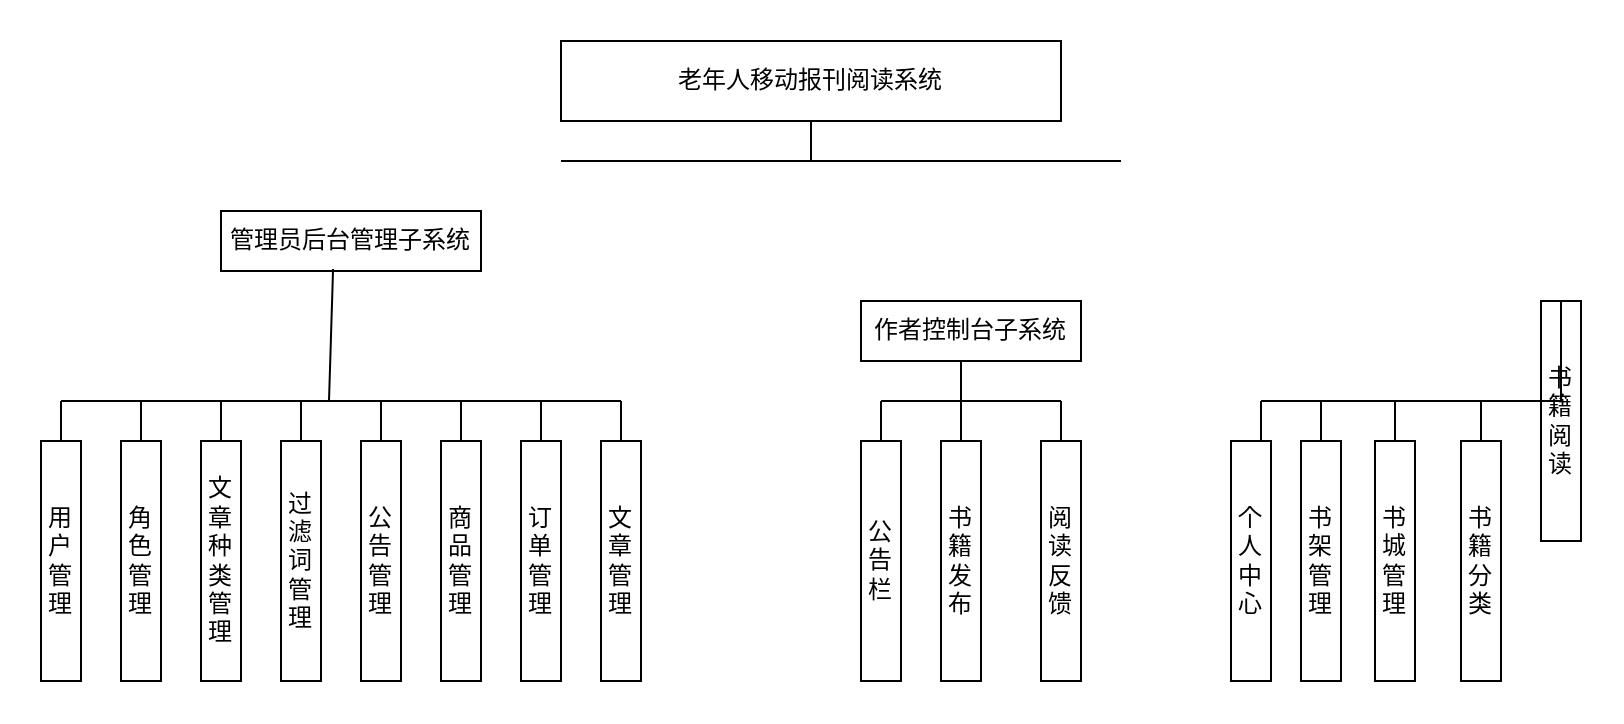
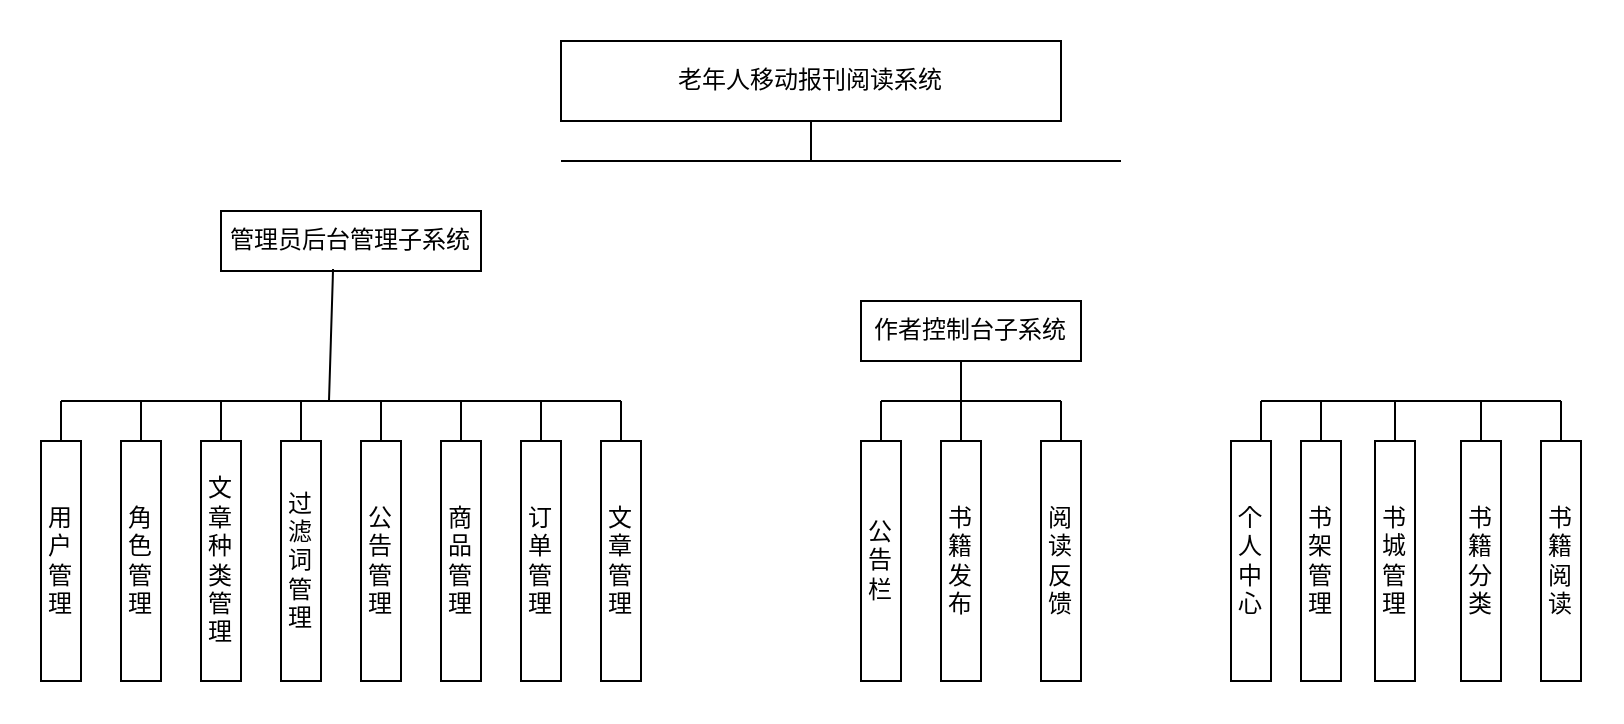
(1561, 421) -> (1561, 561)
